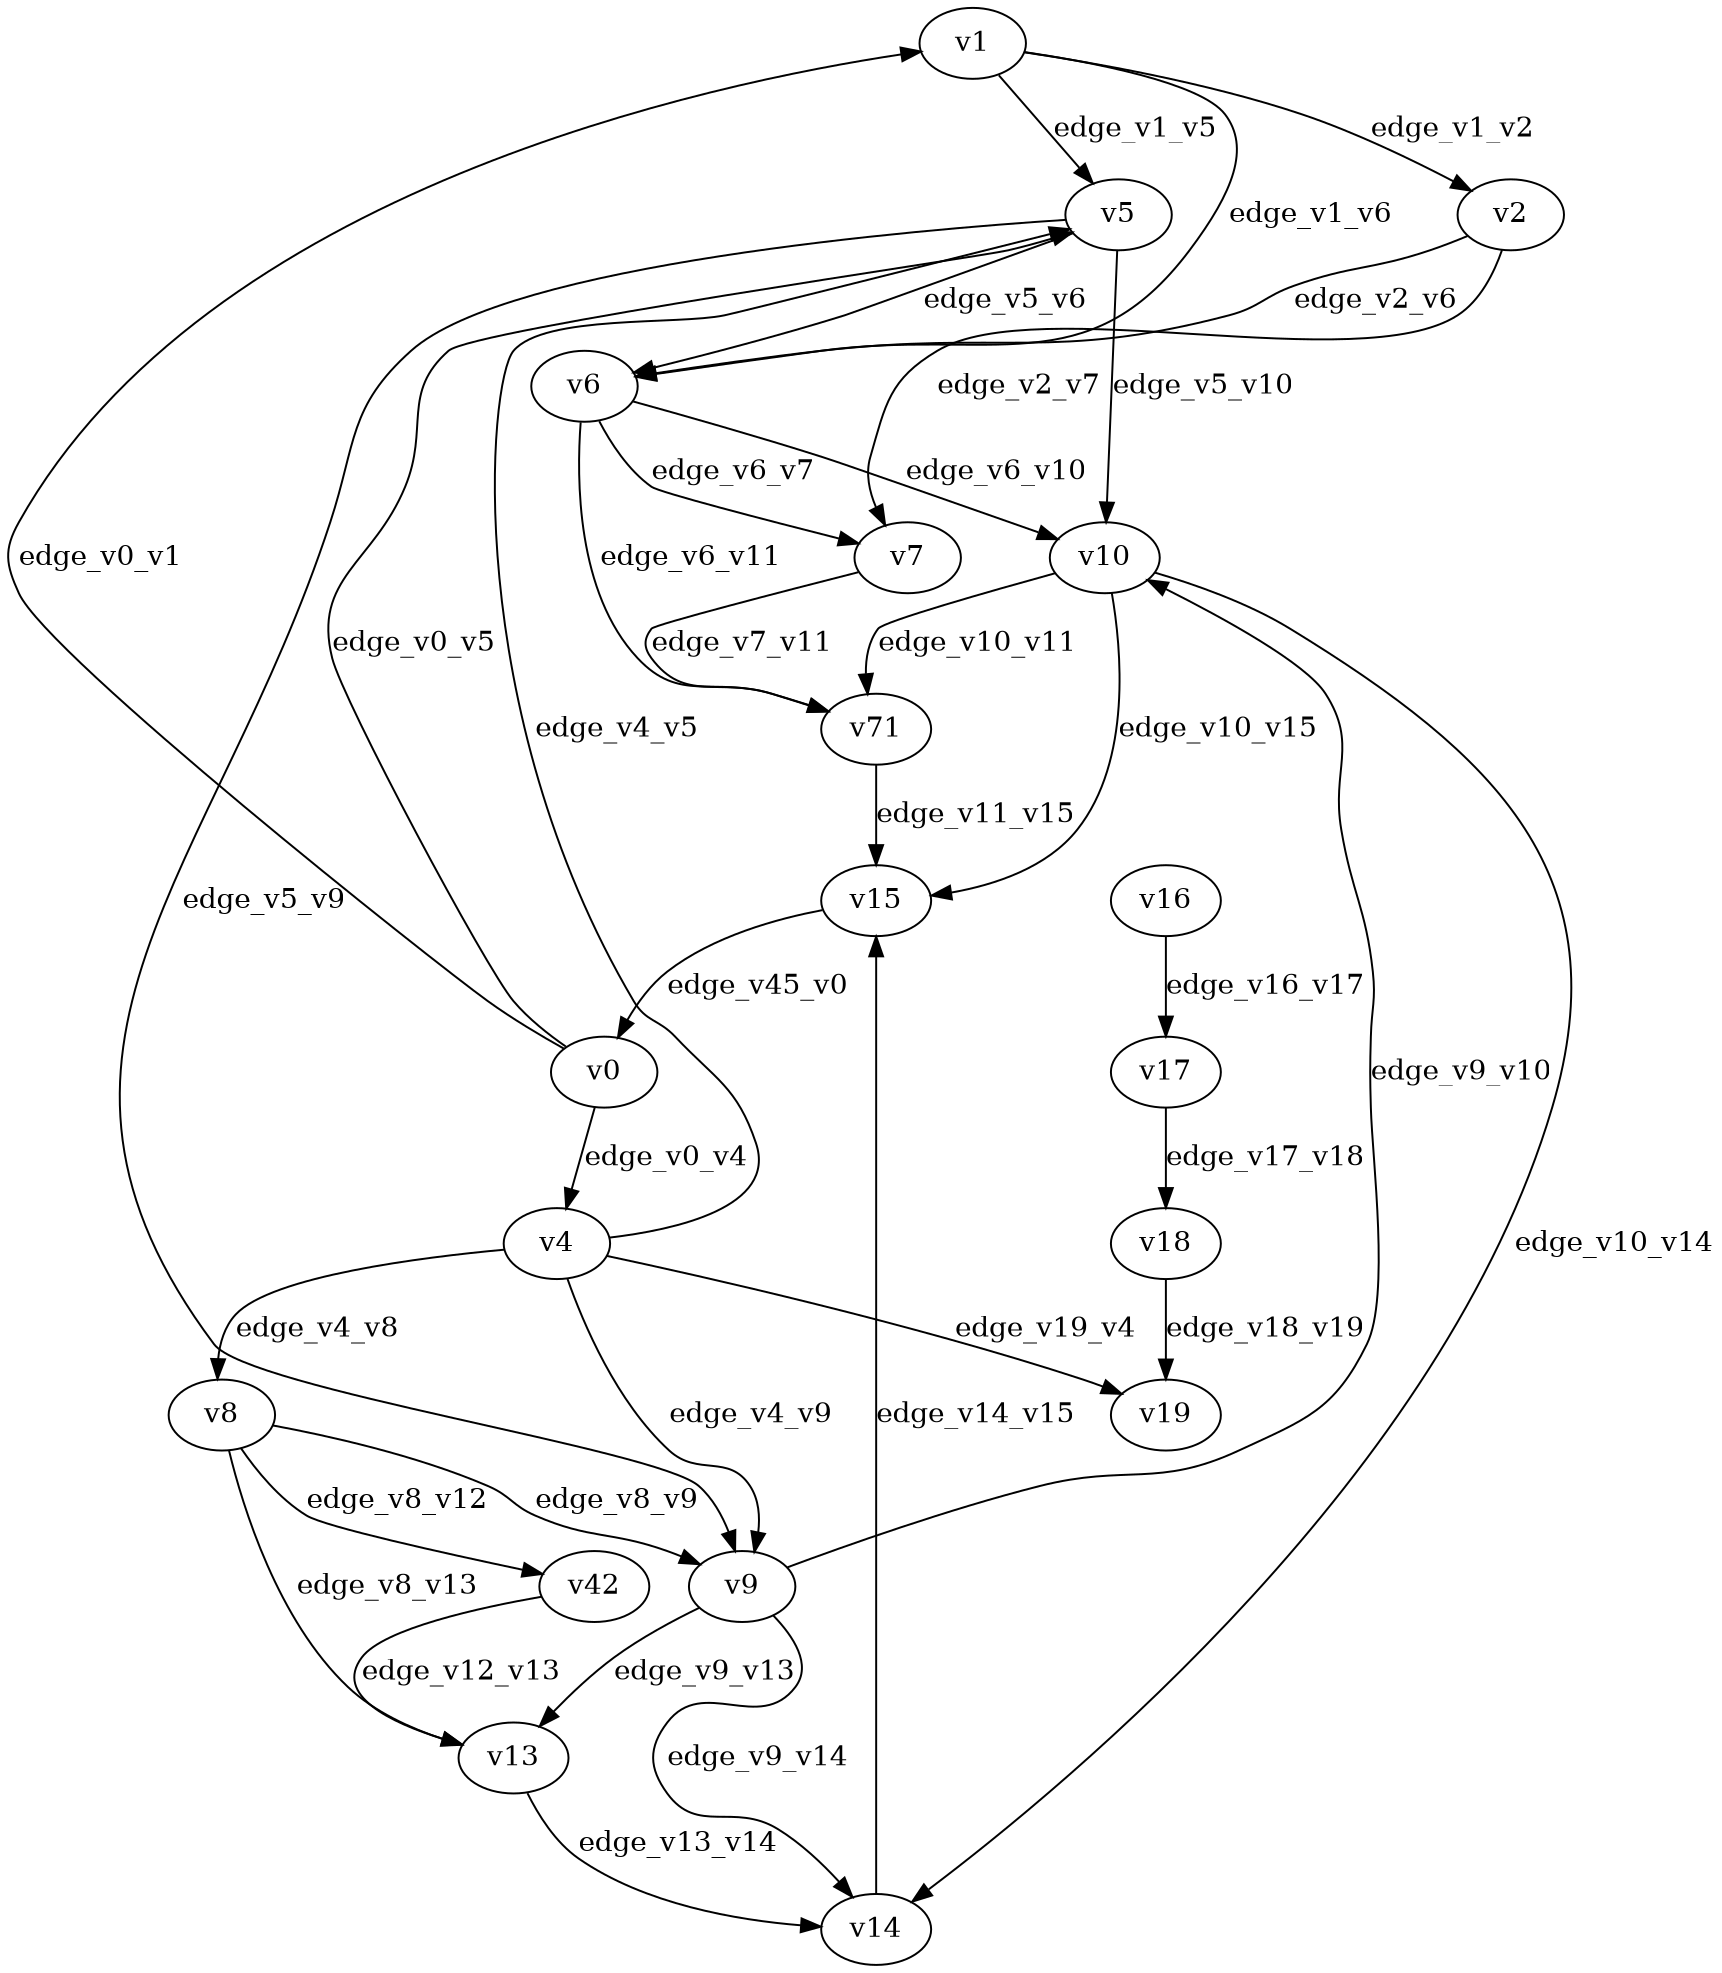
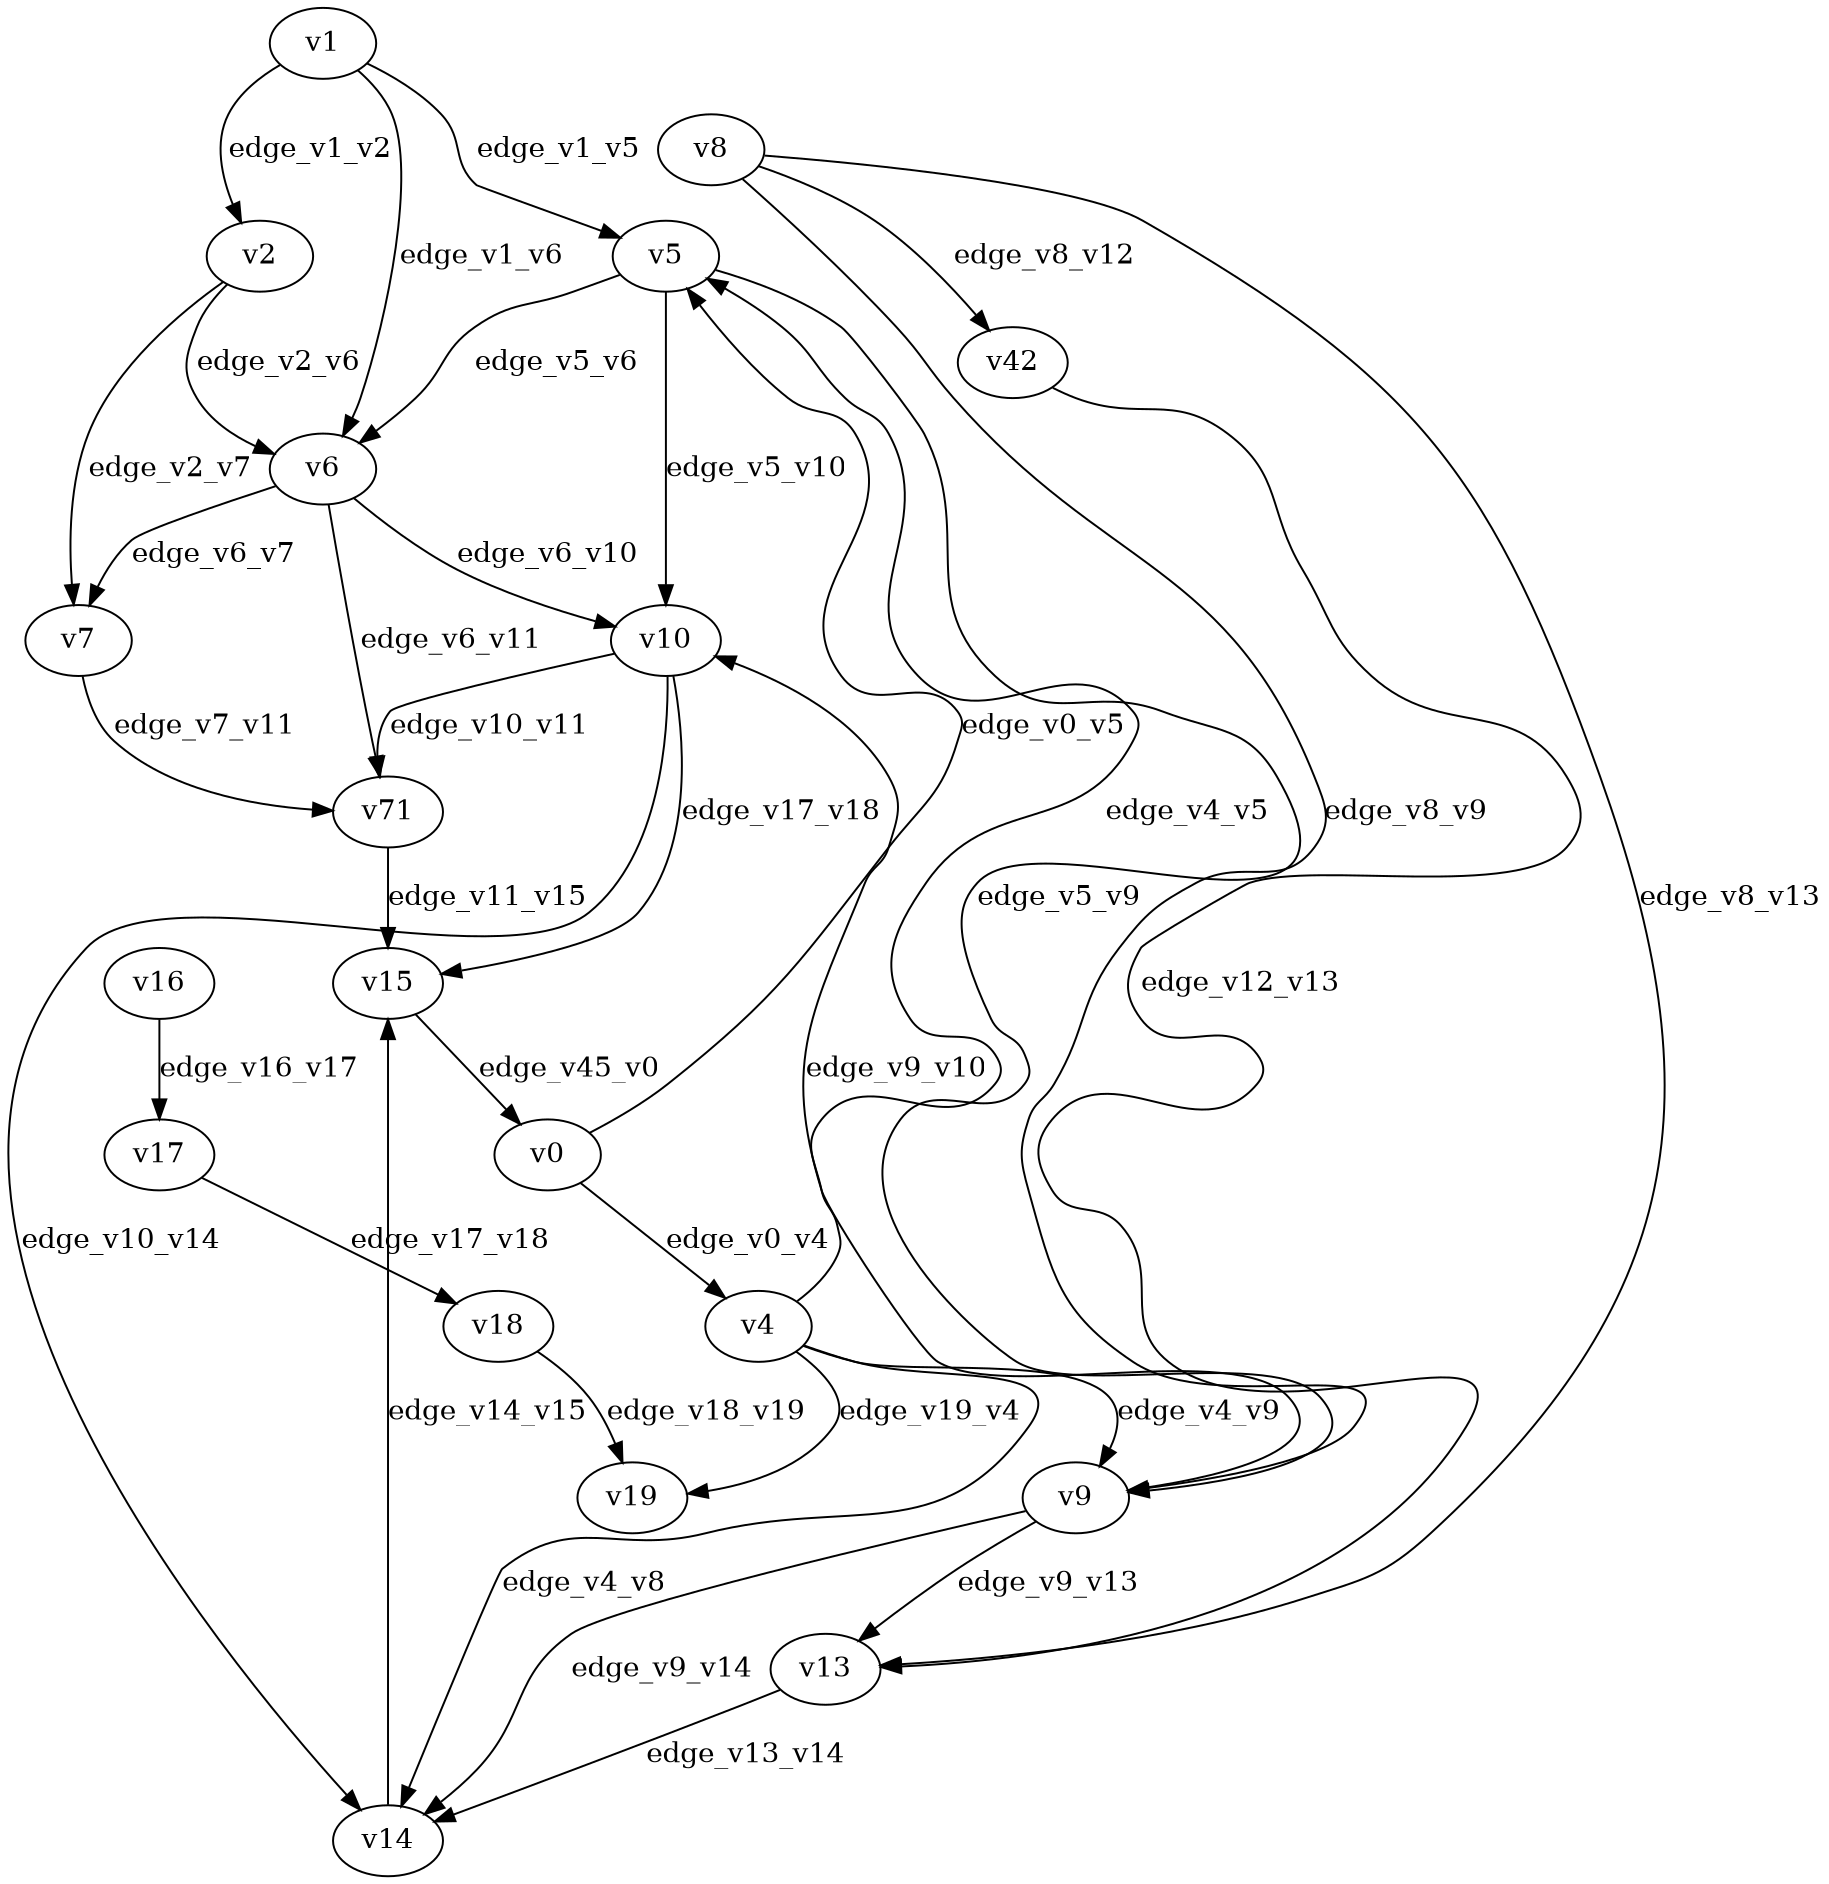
(91, 424) -> none
(1218, 729) -> (781, 812)
(342, 1273) -> (793, 1520)
